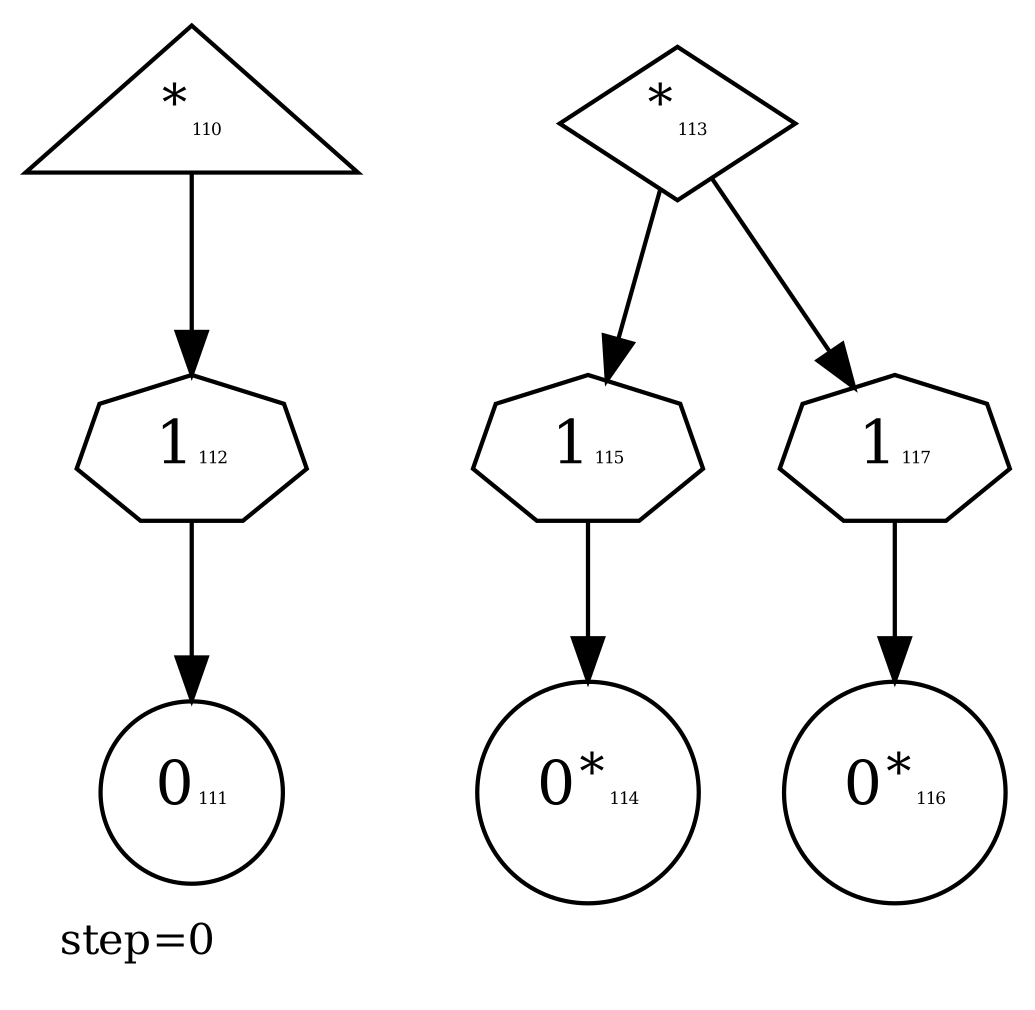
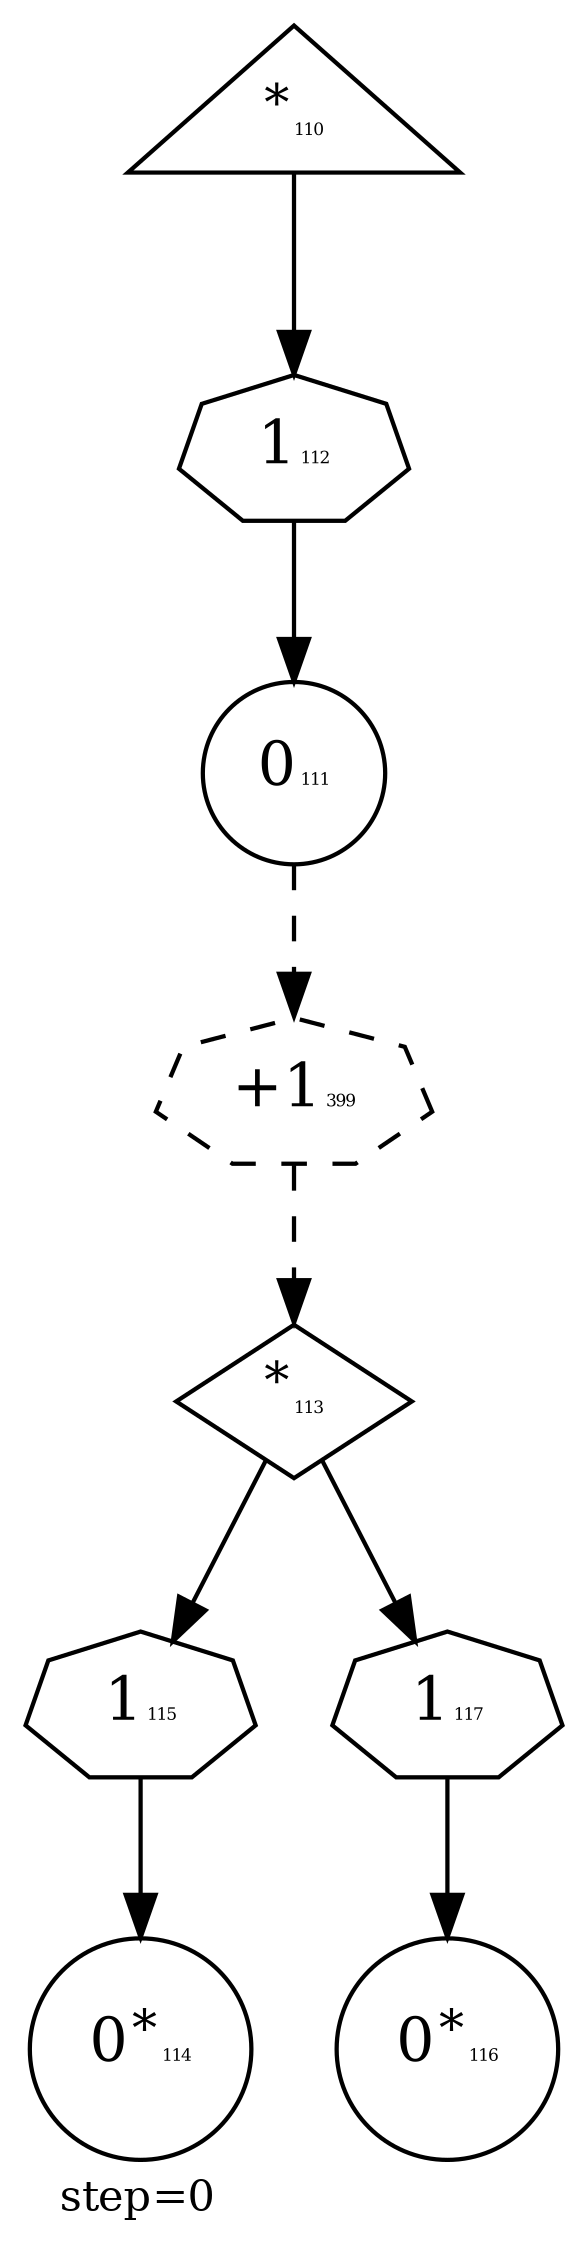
none -> (294, 1095)
